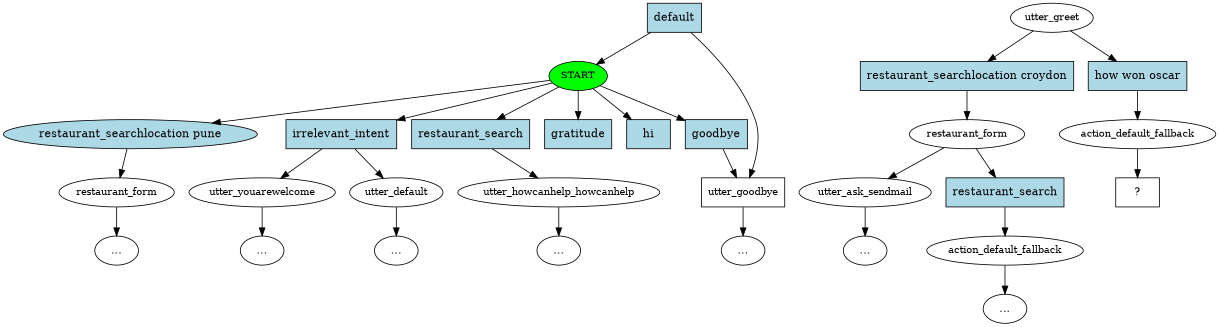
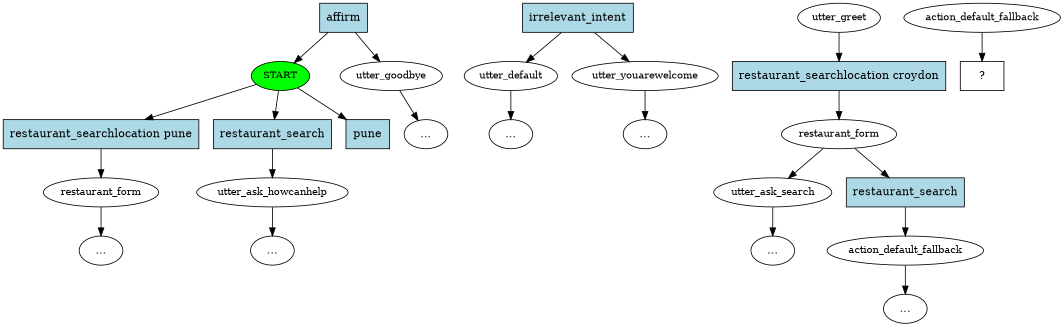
(674, 18) -> (344, 18)
(1138, 76) -> none
(479, 101) -> none
(130, 134) -> (101, 134)
(578, 134) -> (368, 134)
(649, 134) -> none
(716, 134) -> none
(559, 192) -> (272, 192)
(743, 192) -> (391, 76)
(865, 192) -> (773, 192)
